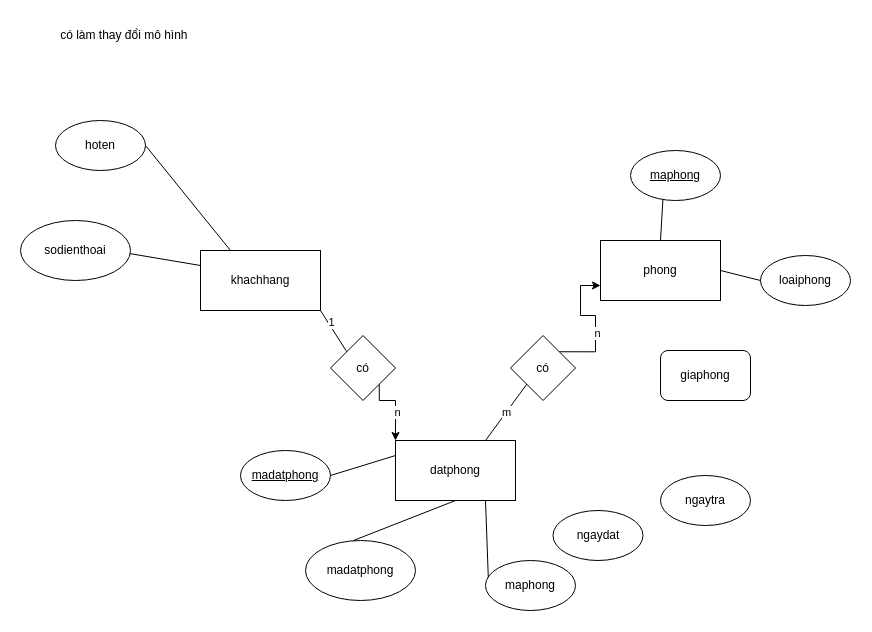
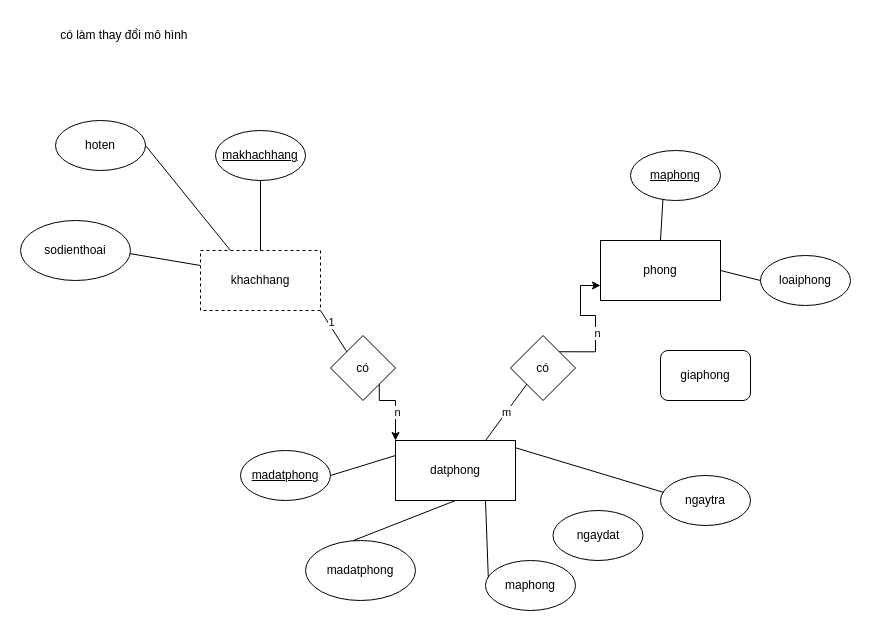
none -> (261, 156)
none -> (261, 216)
(261, 281) -> (261, 281)
none -> (589, 470)
